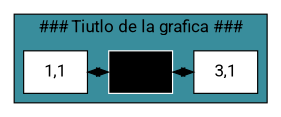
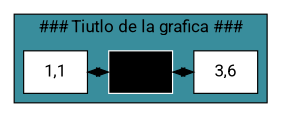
(226, 72) -> (226, 72)
